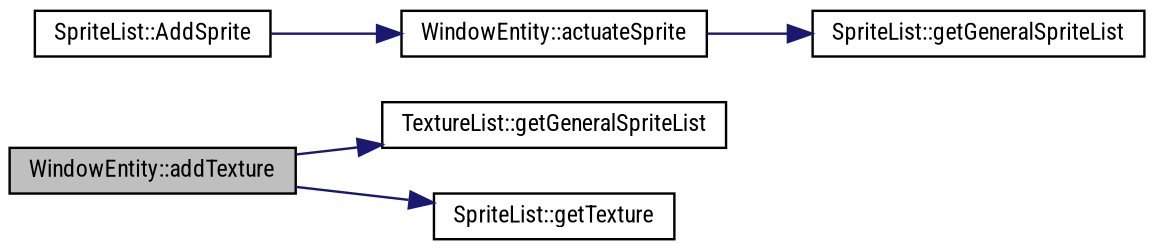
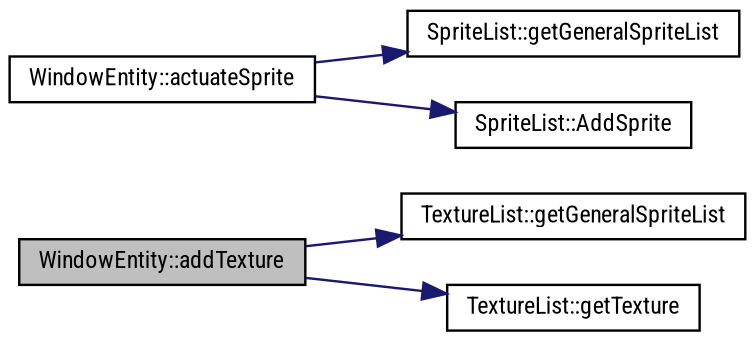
(324, 34) -> (374, 103)
(554, 216) -> (573, 308)
